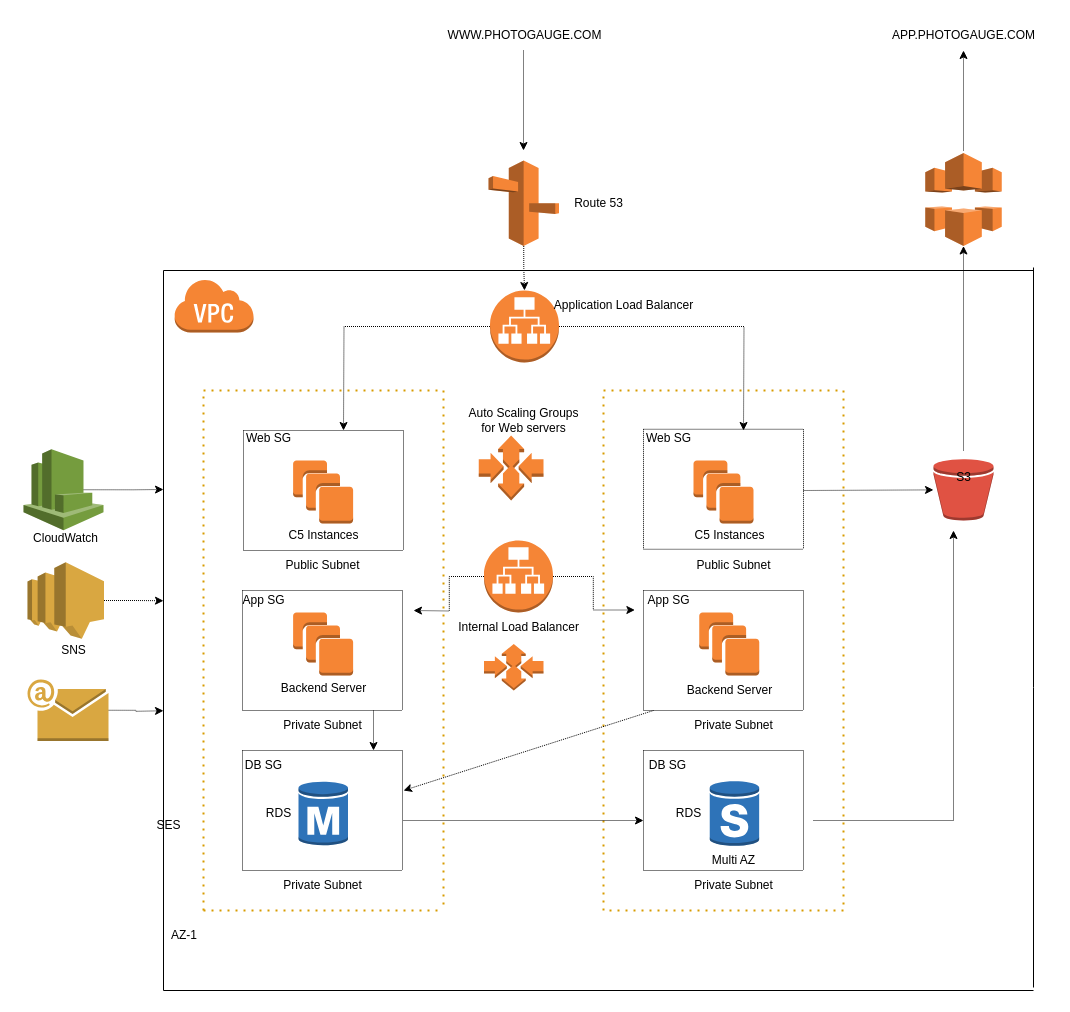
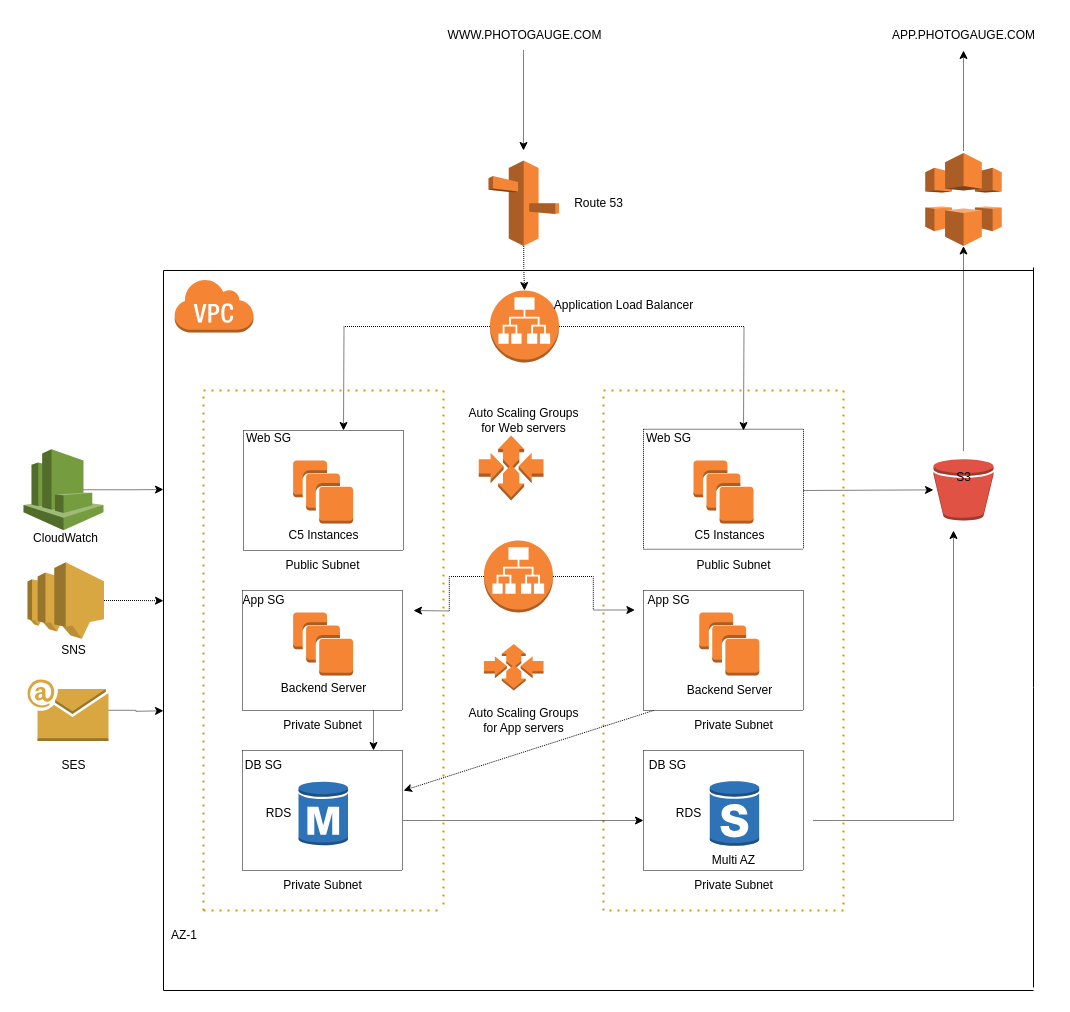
(519, 628) -> none
none -> (524, 721)
(169, 826) -> (74, 766)
